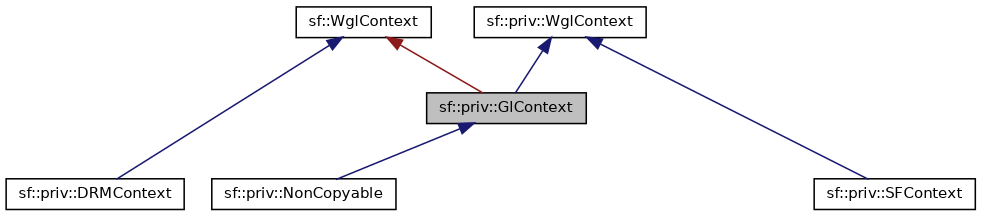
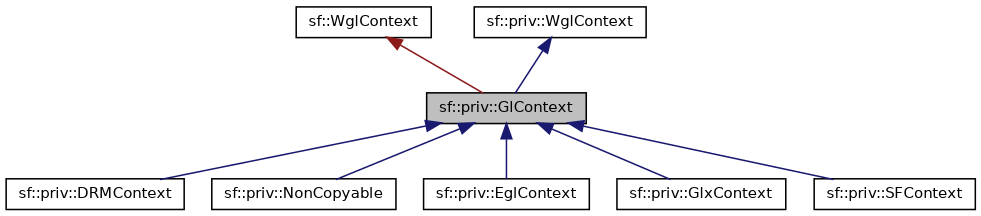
(223, 112) -> (293, 153)
(735, 112) -> (708, 153)
none -> (506, 194)
none -> (701, 194)
